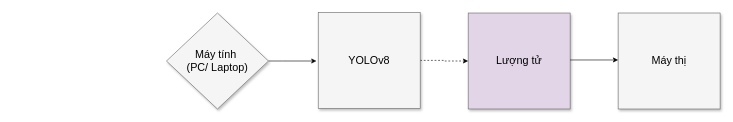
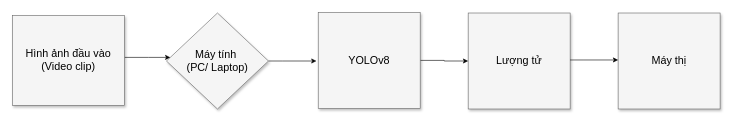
none -> (146, 57)
none -> (68, 60)
(442, 60) -> (442, 60)
(519, 61) -> (519, 61)
